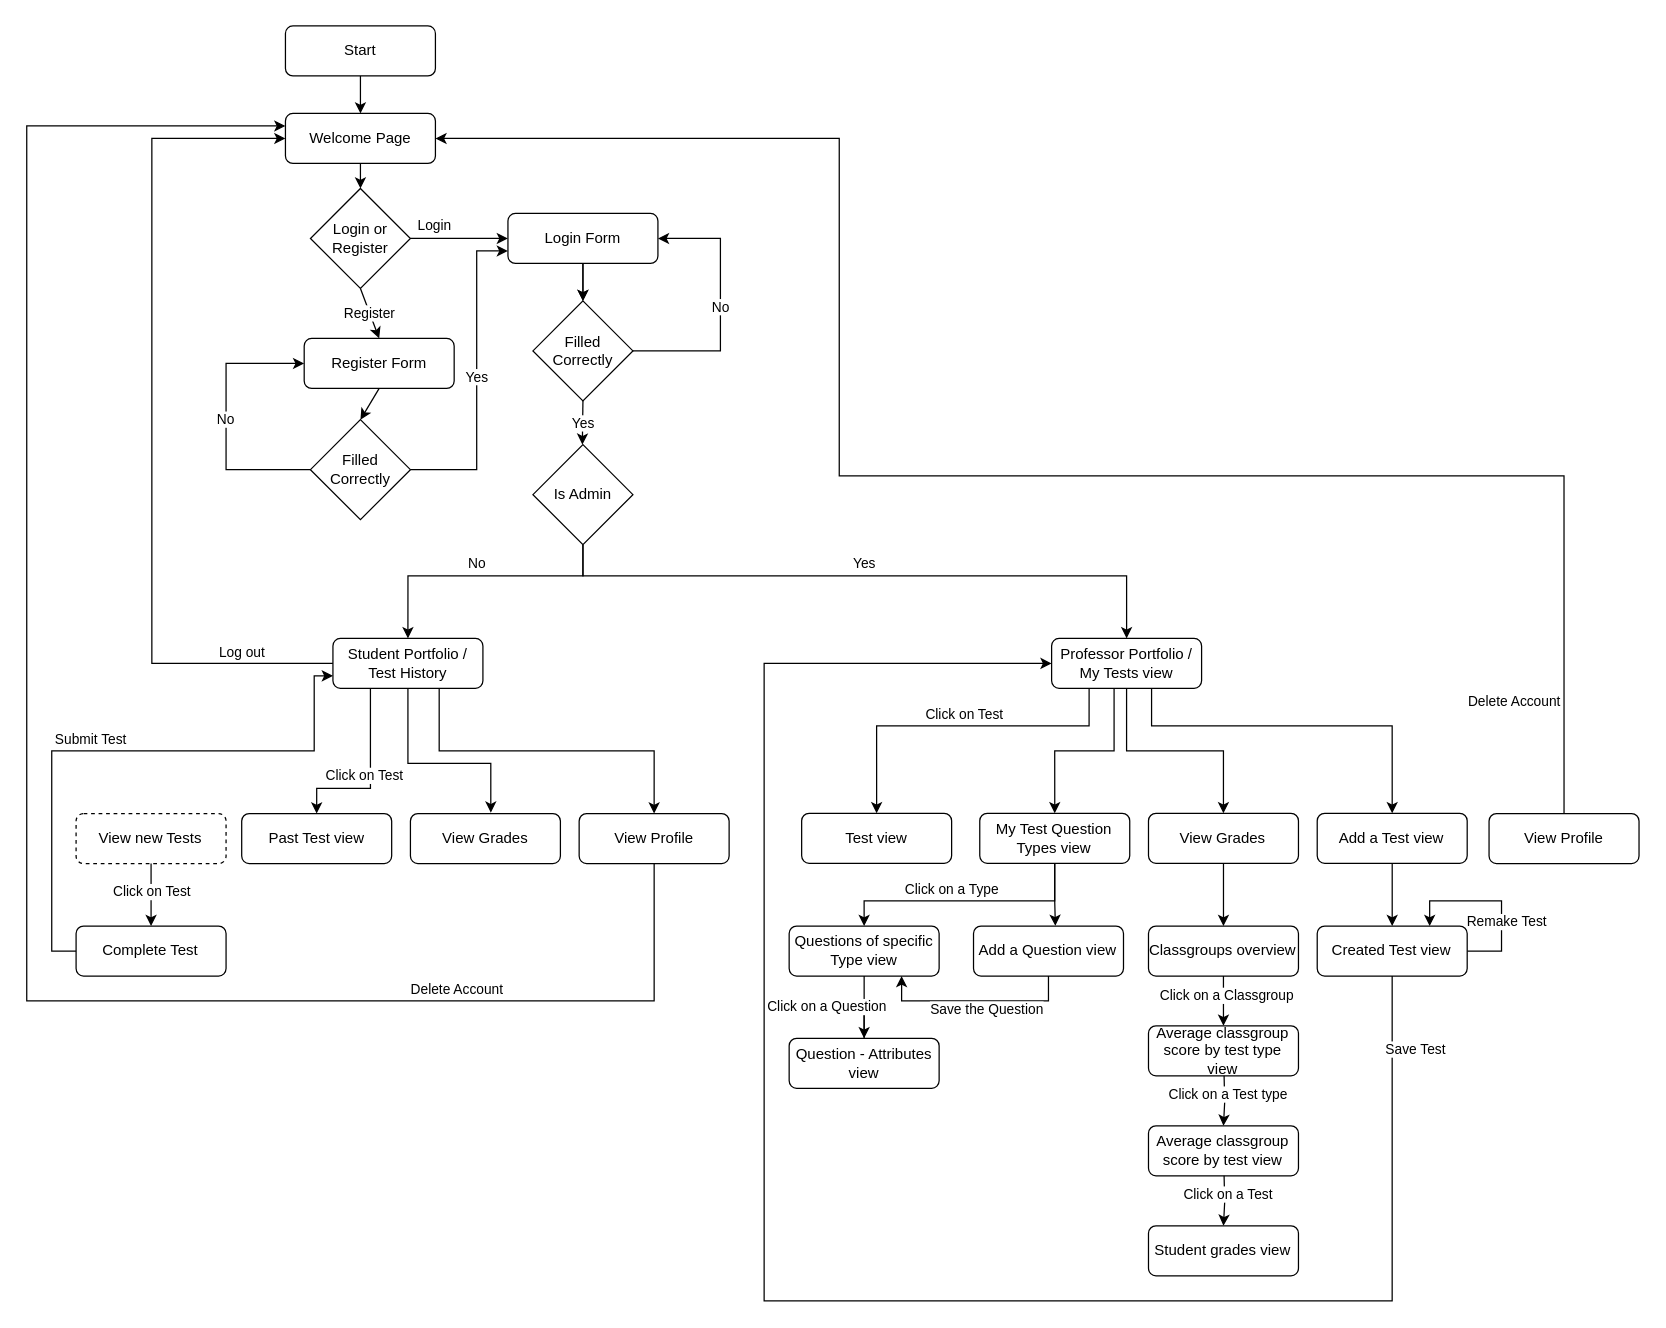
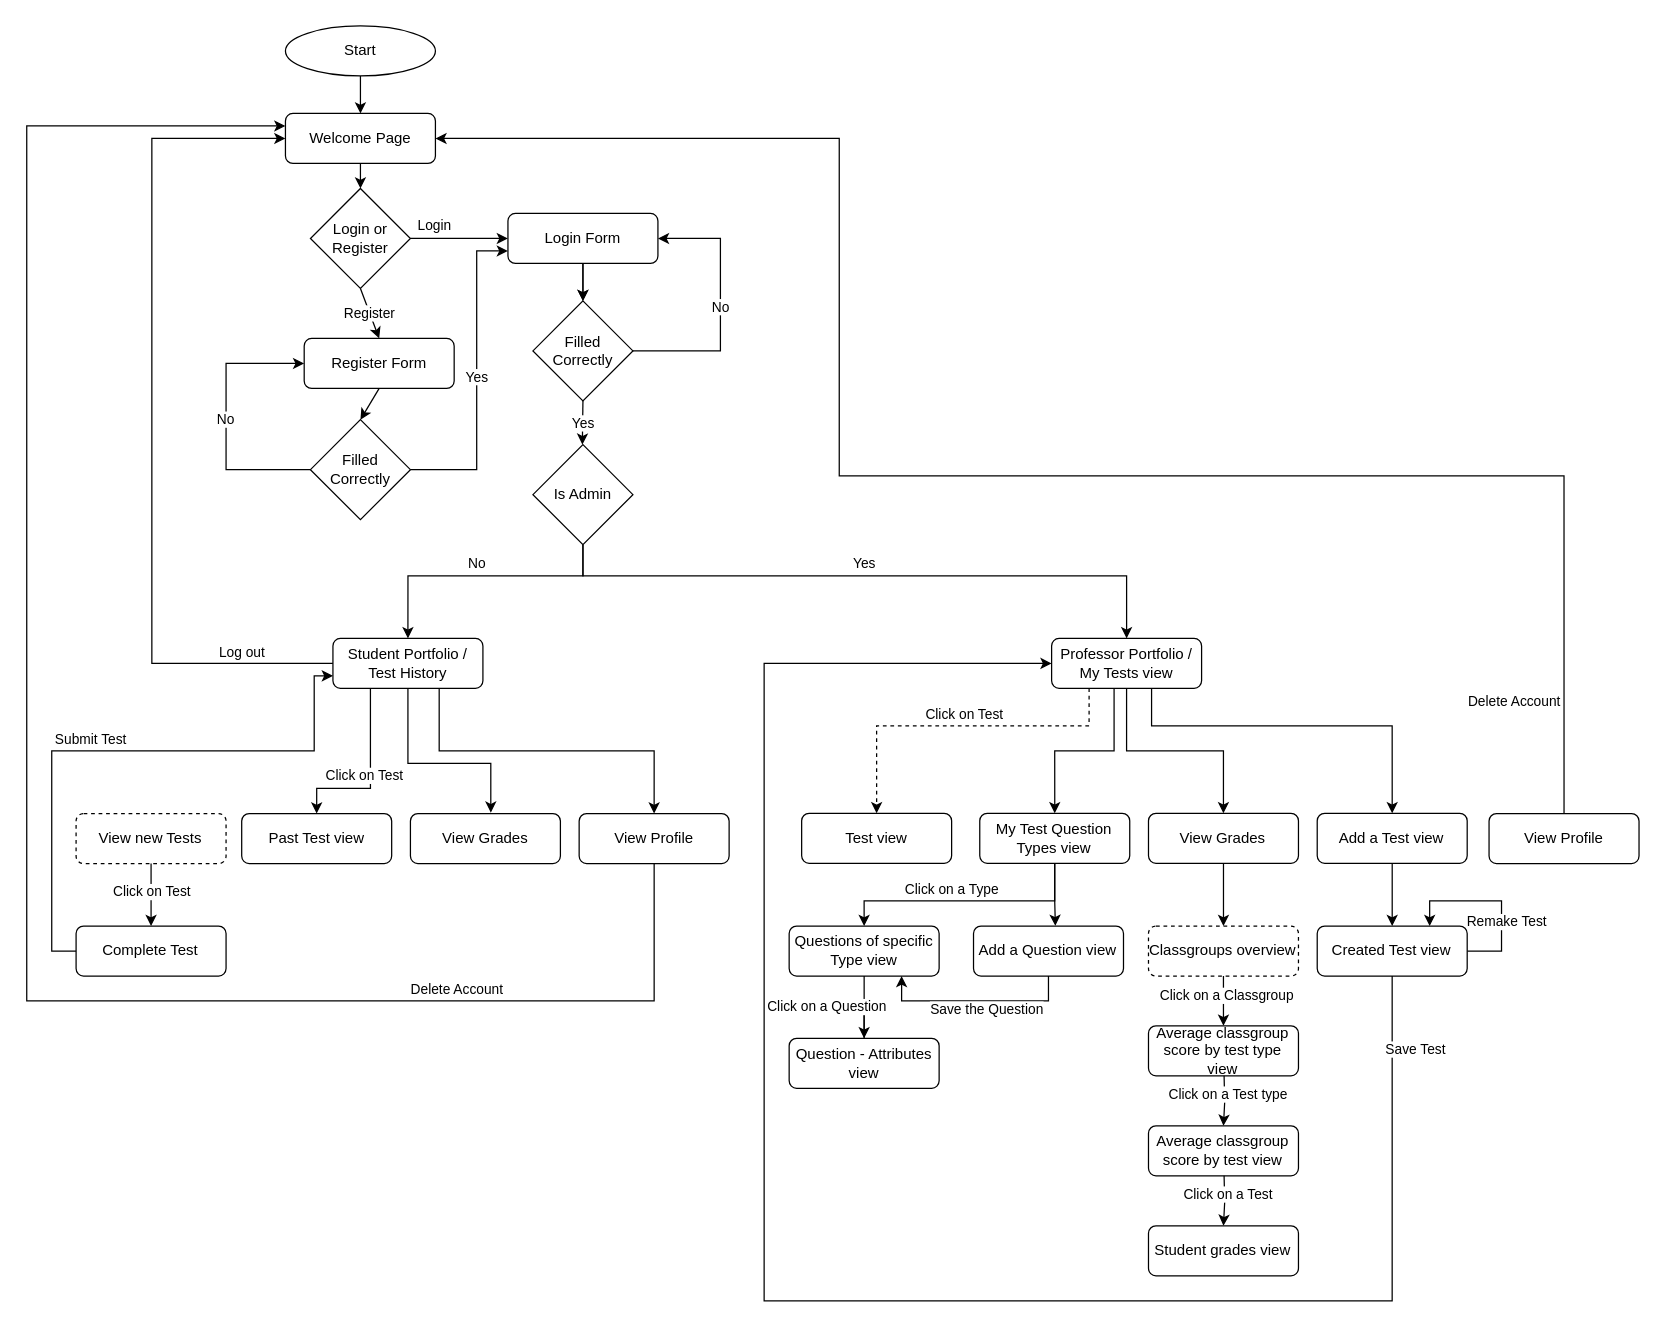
(360, 51) -> (360, 51)
(961, 726) -> (961, 726)
(1224, 951) -> (1224, 951)
